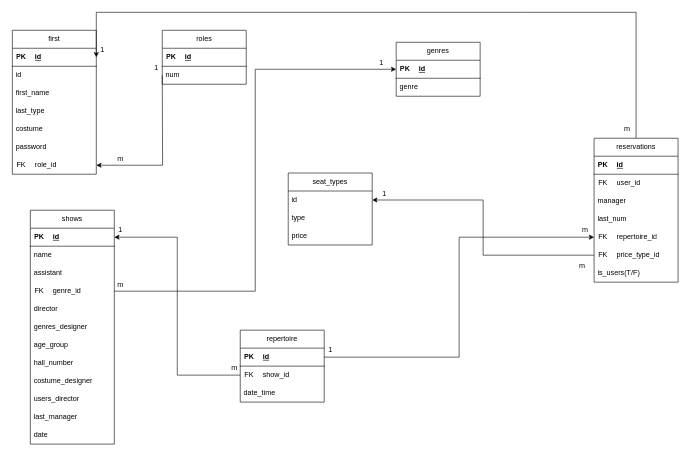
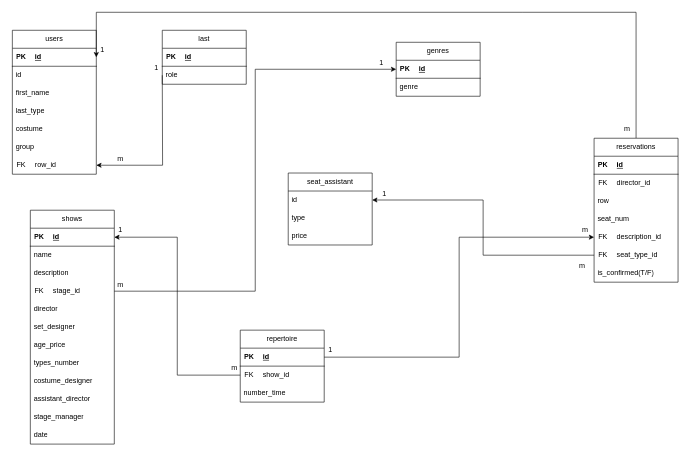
(54, 39) -> (54, 39)
(204, 39) -> (204, 39)
(172, 75) -> (173, 75)
(32, 147) -> (26, 147)
(47, 165) -> (46, 165)
(330, 182) -> (330, 182)
(630, 183) -> (637, 183)
(612, 201) -> (604, 201)
(613, 219) -> (614, 219)
(641, 237) -> (643, 237)
(641, 255) -> (640, 255)
(51, 273) -> (54, 273)
(623, 273) -> (630, 273)
(68, 291) -> (68, 291)
(63, 327) -> (57, 327)
(52, 345) -> (51, 345)
(54, 363) -> (58, 363)
(261, 393) -> (265, 393)
(61, 399) -> (68, 399)
(57, 417) -> (60, 417)
